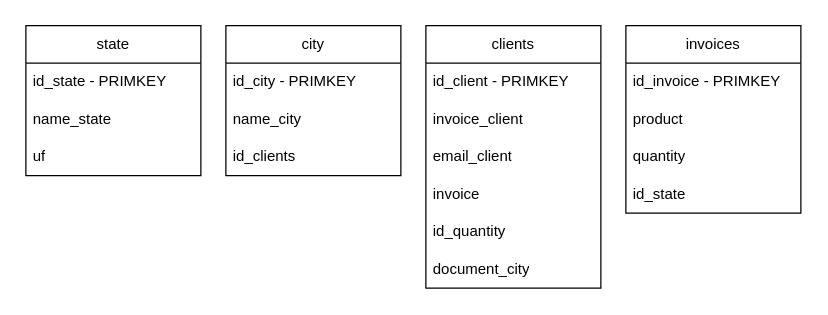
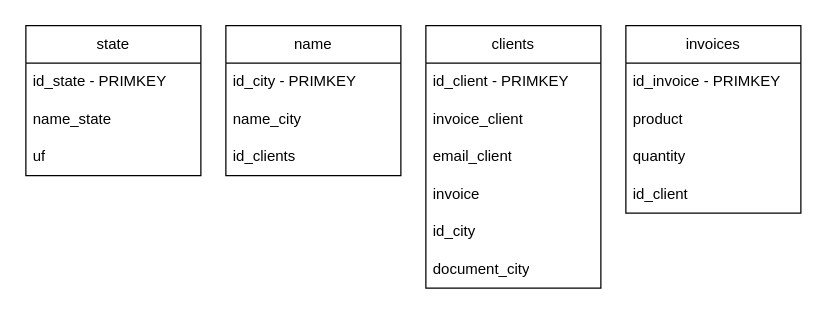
(313, 44) -> (313, 44)
(665, 194) -> (665, 194)
(475, 232) -> (459, 232)
